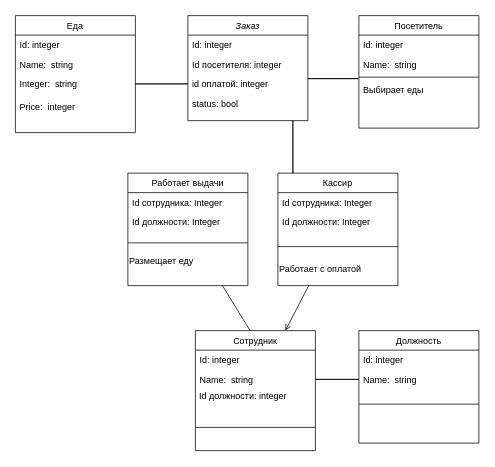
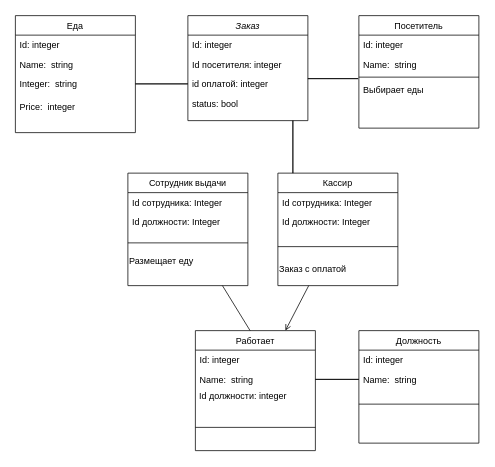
(188, 183) -> (188, 183)
(322, 269) -> (315, 269)
(255, 341) -> (255, 341)
